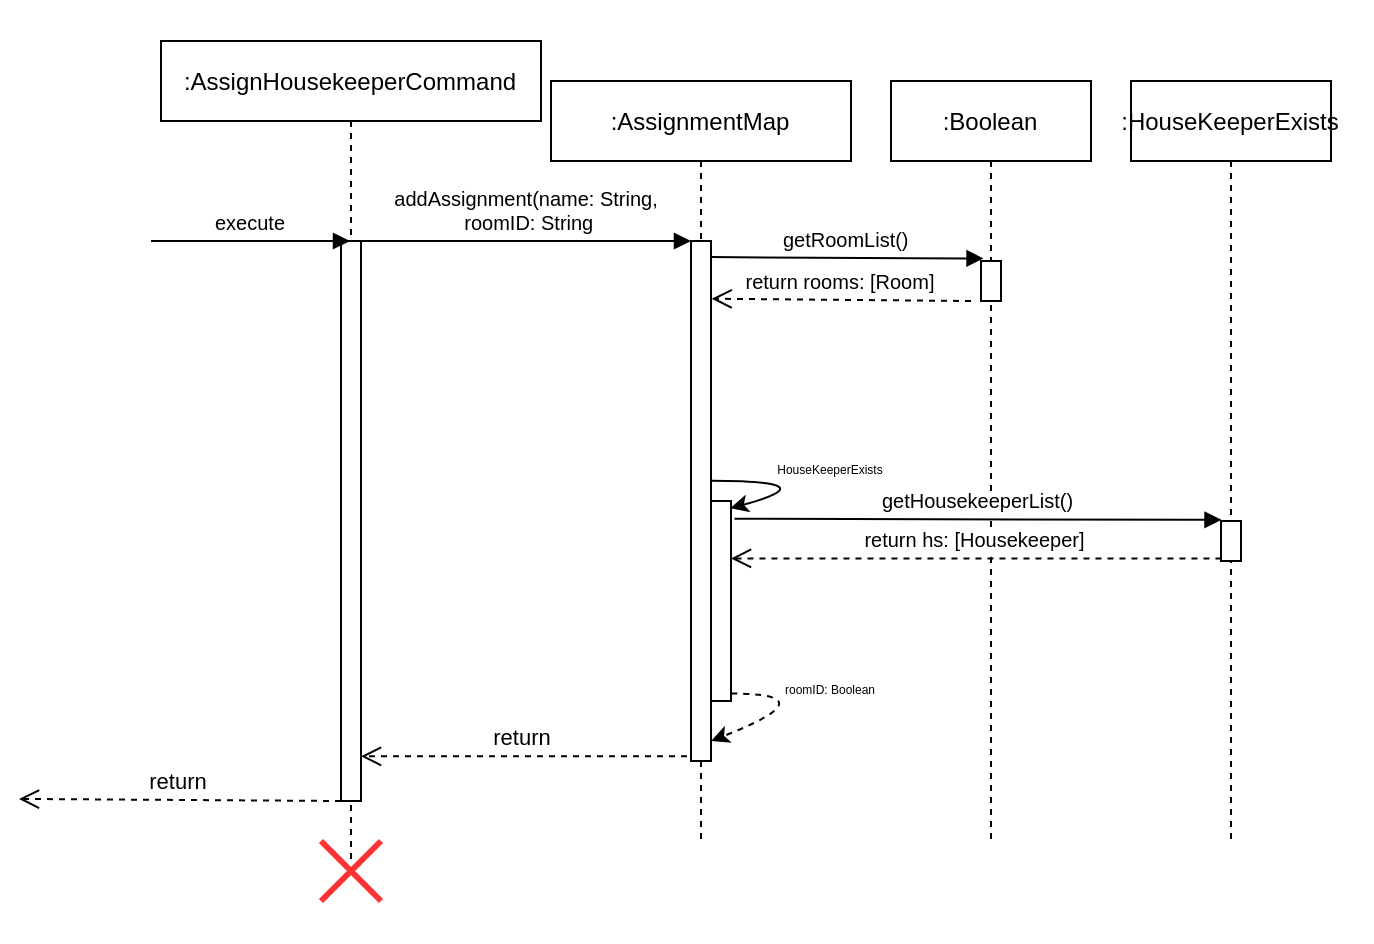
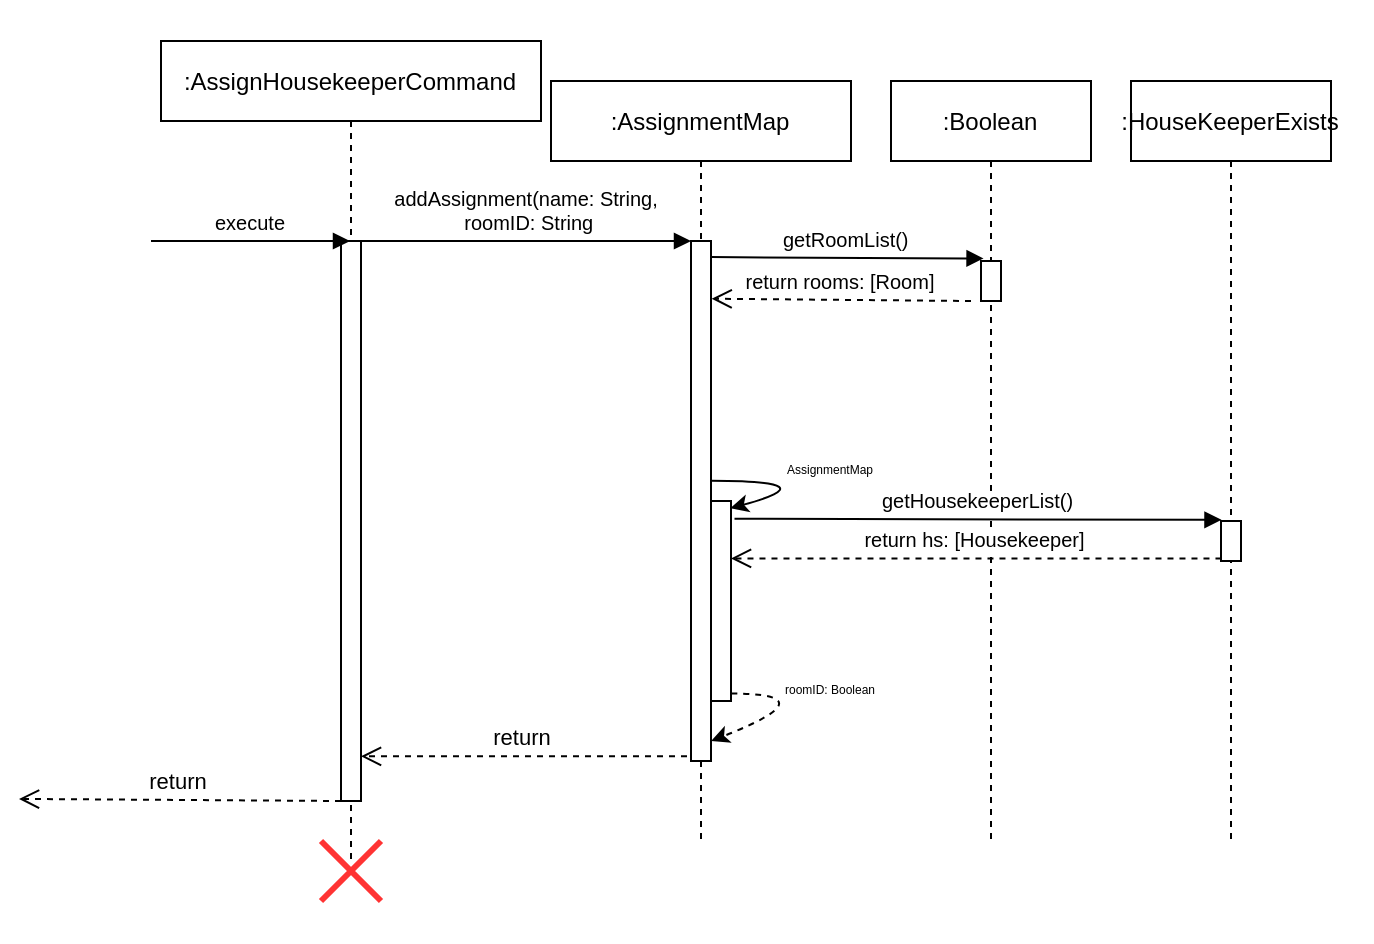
(831, 471) -> (831, 471)
